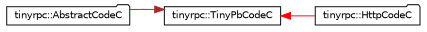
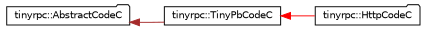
(142, 9) -> (152, 22)
